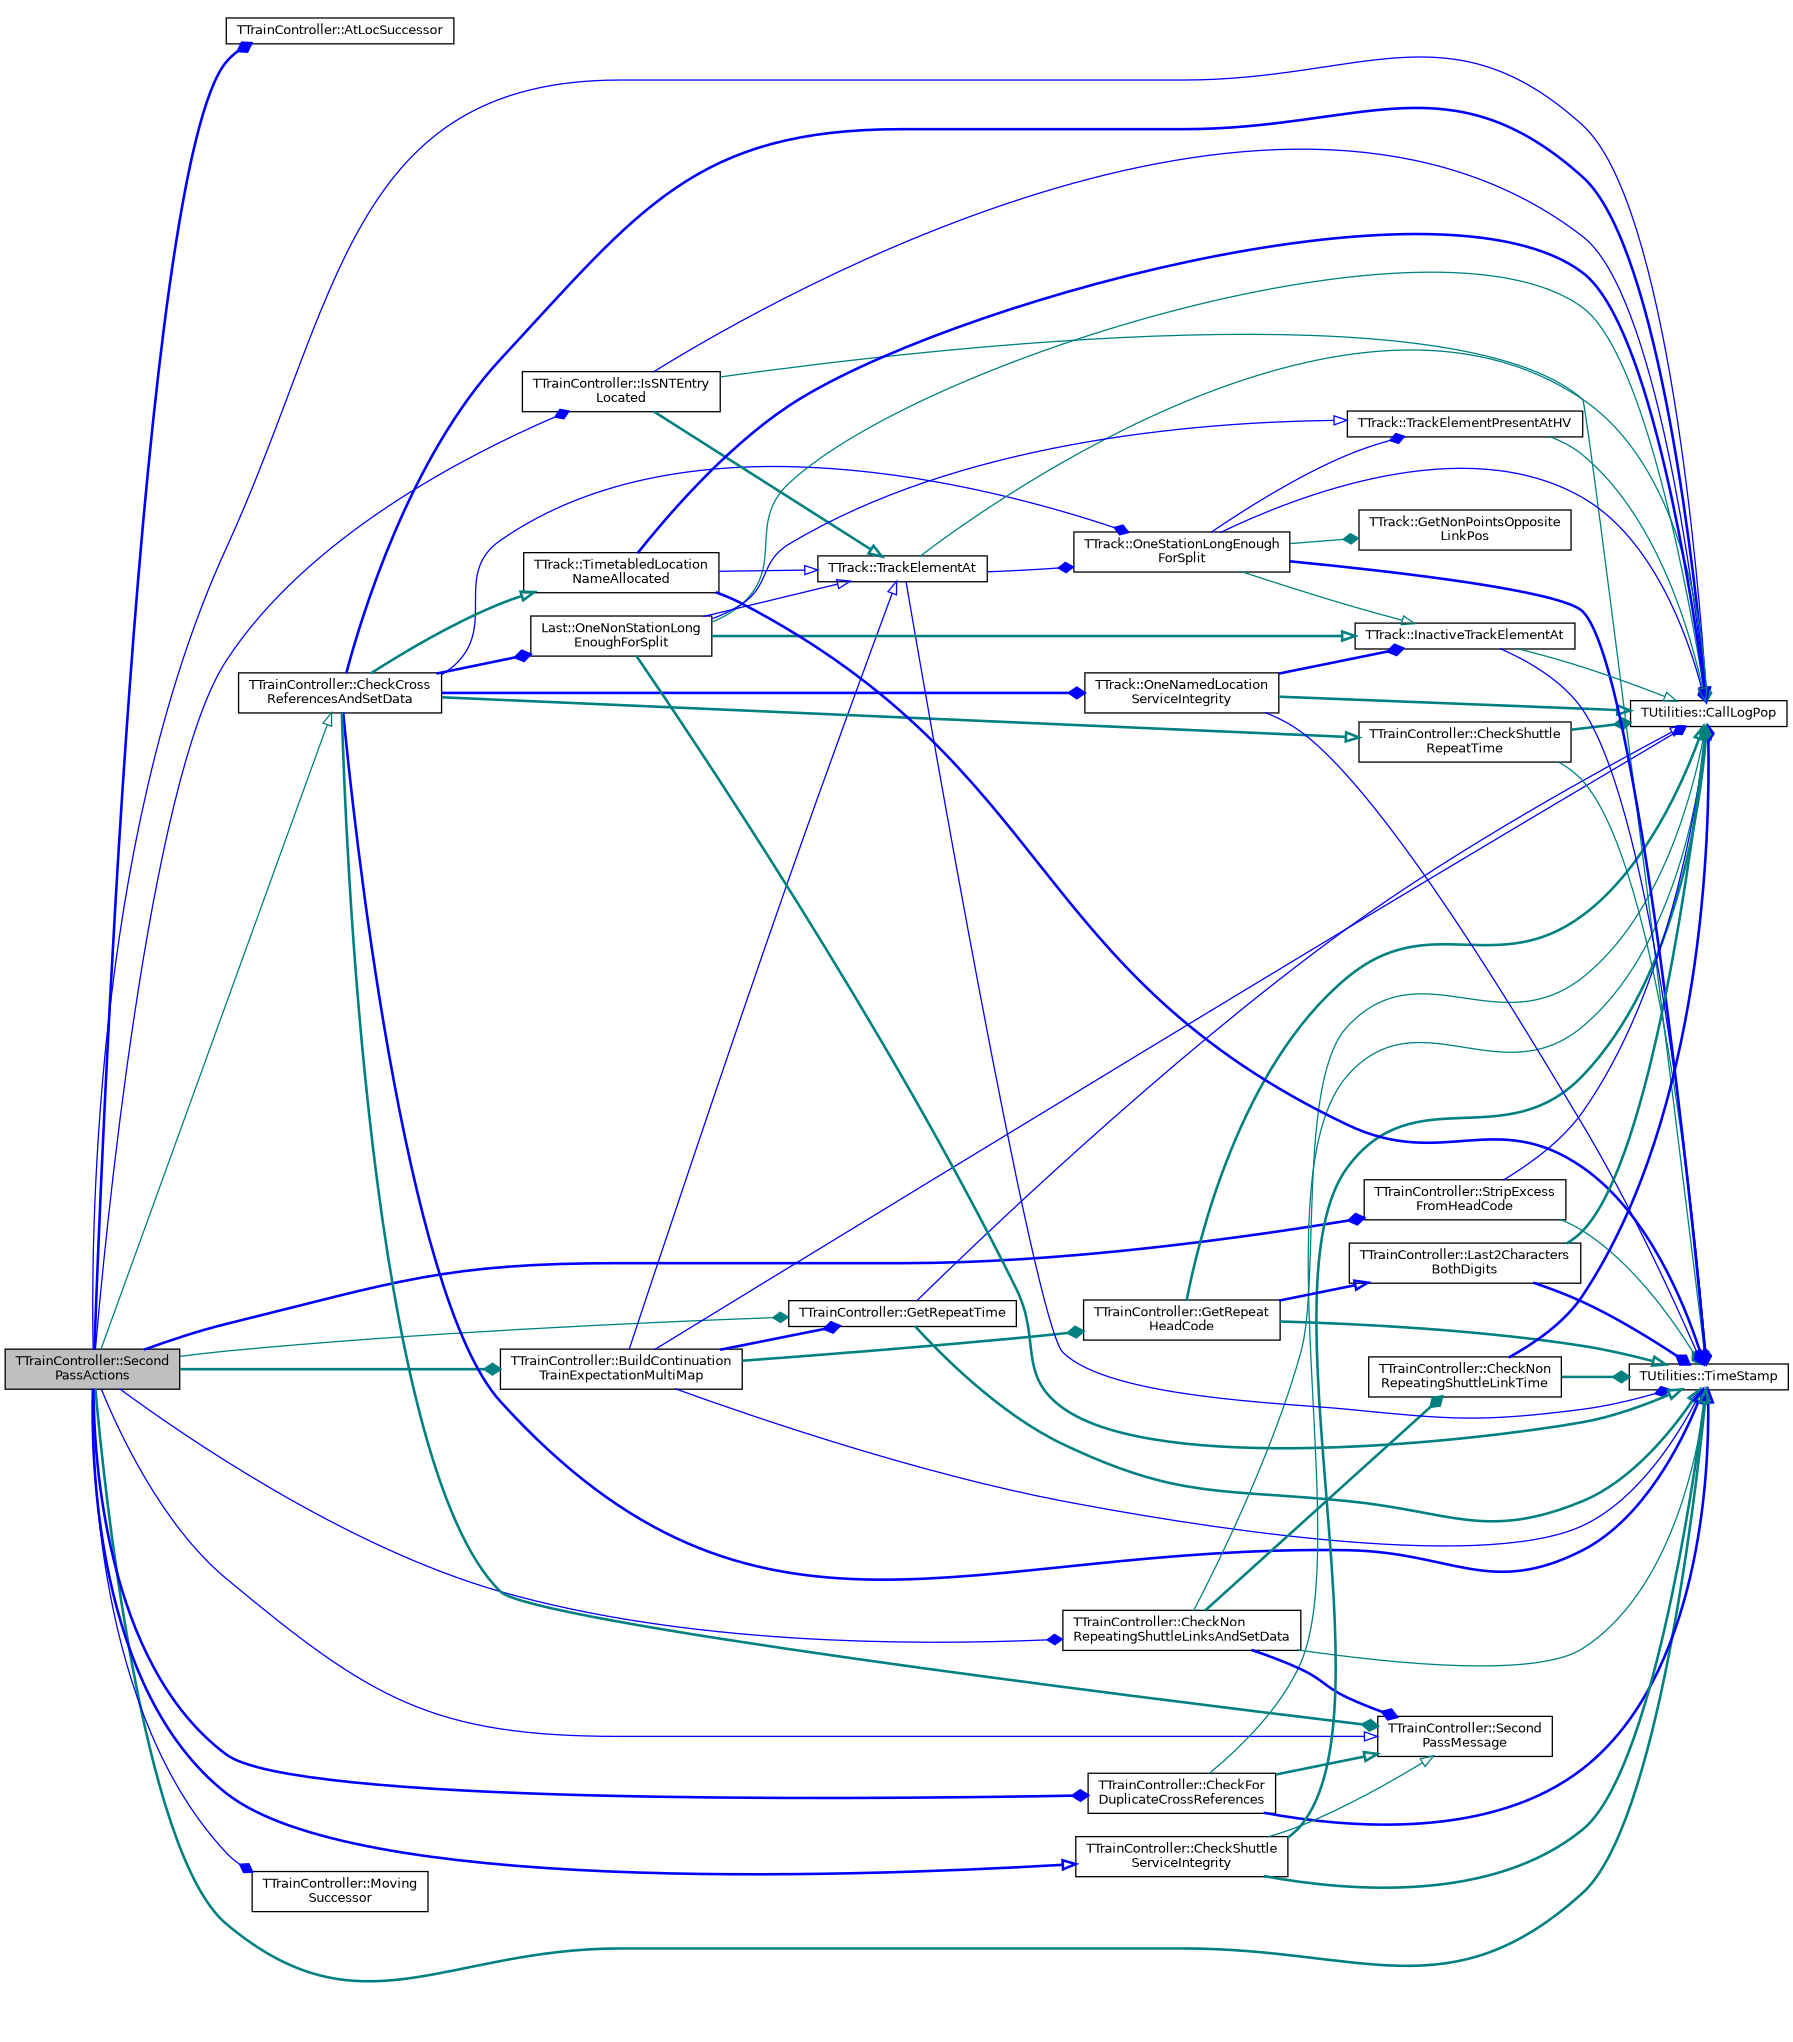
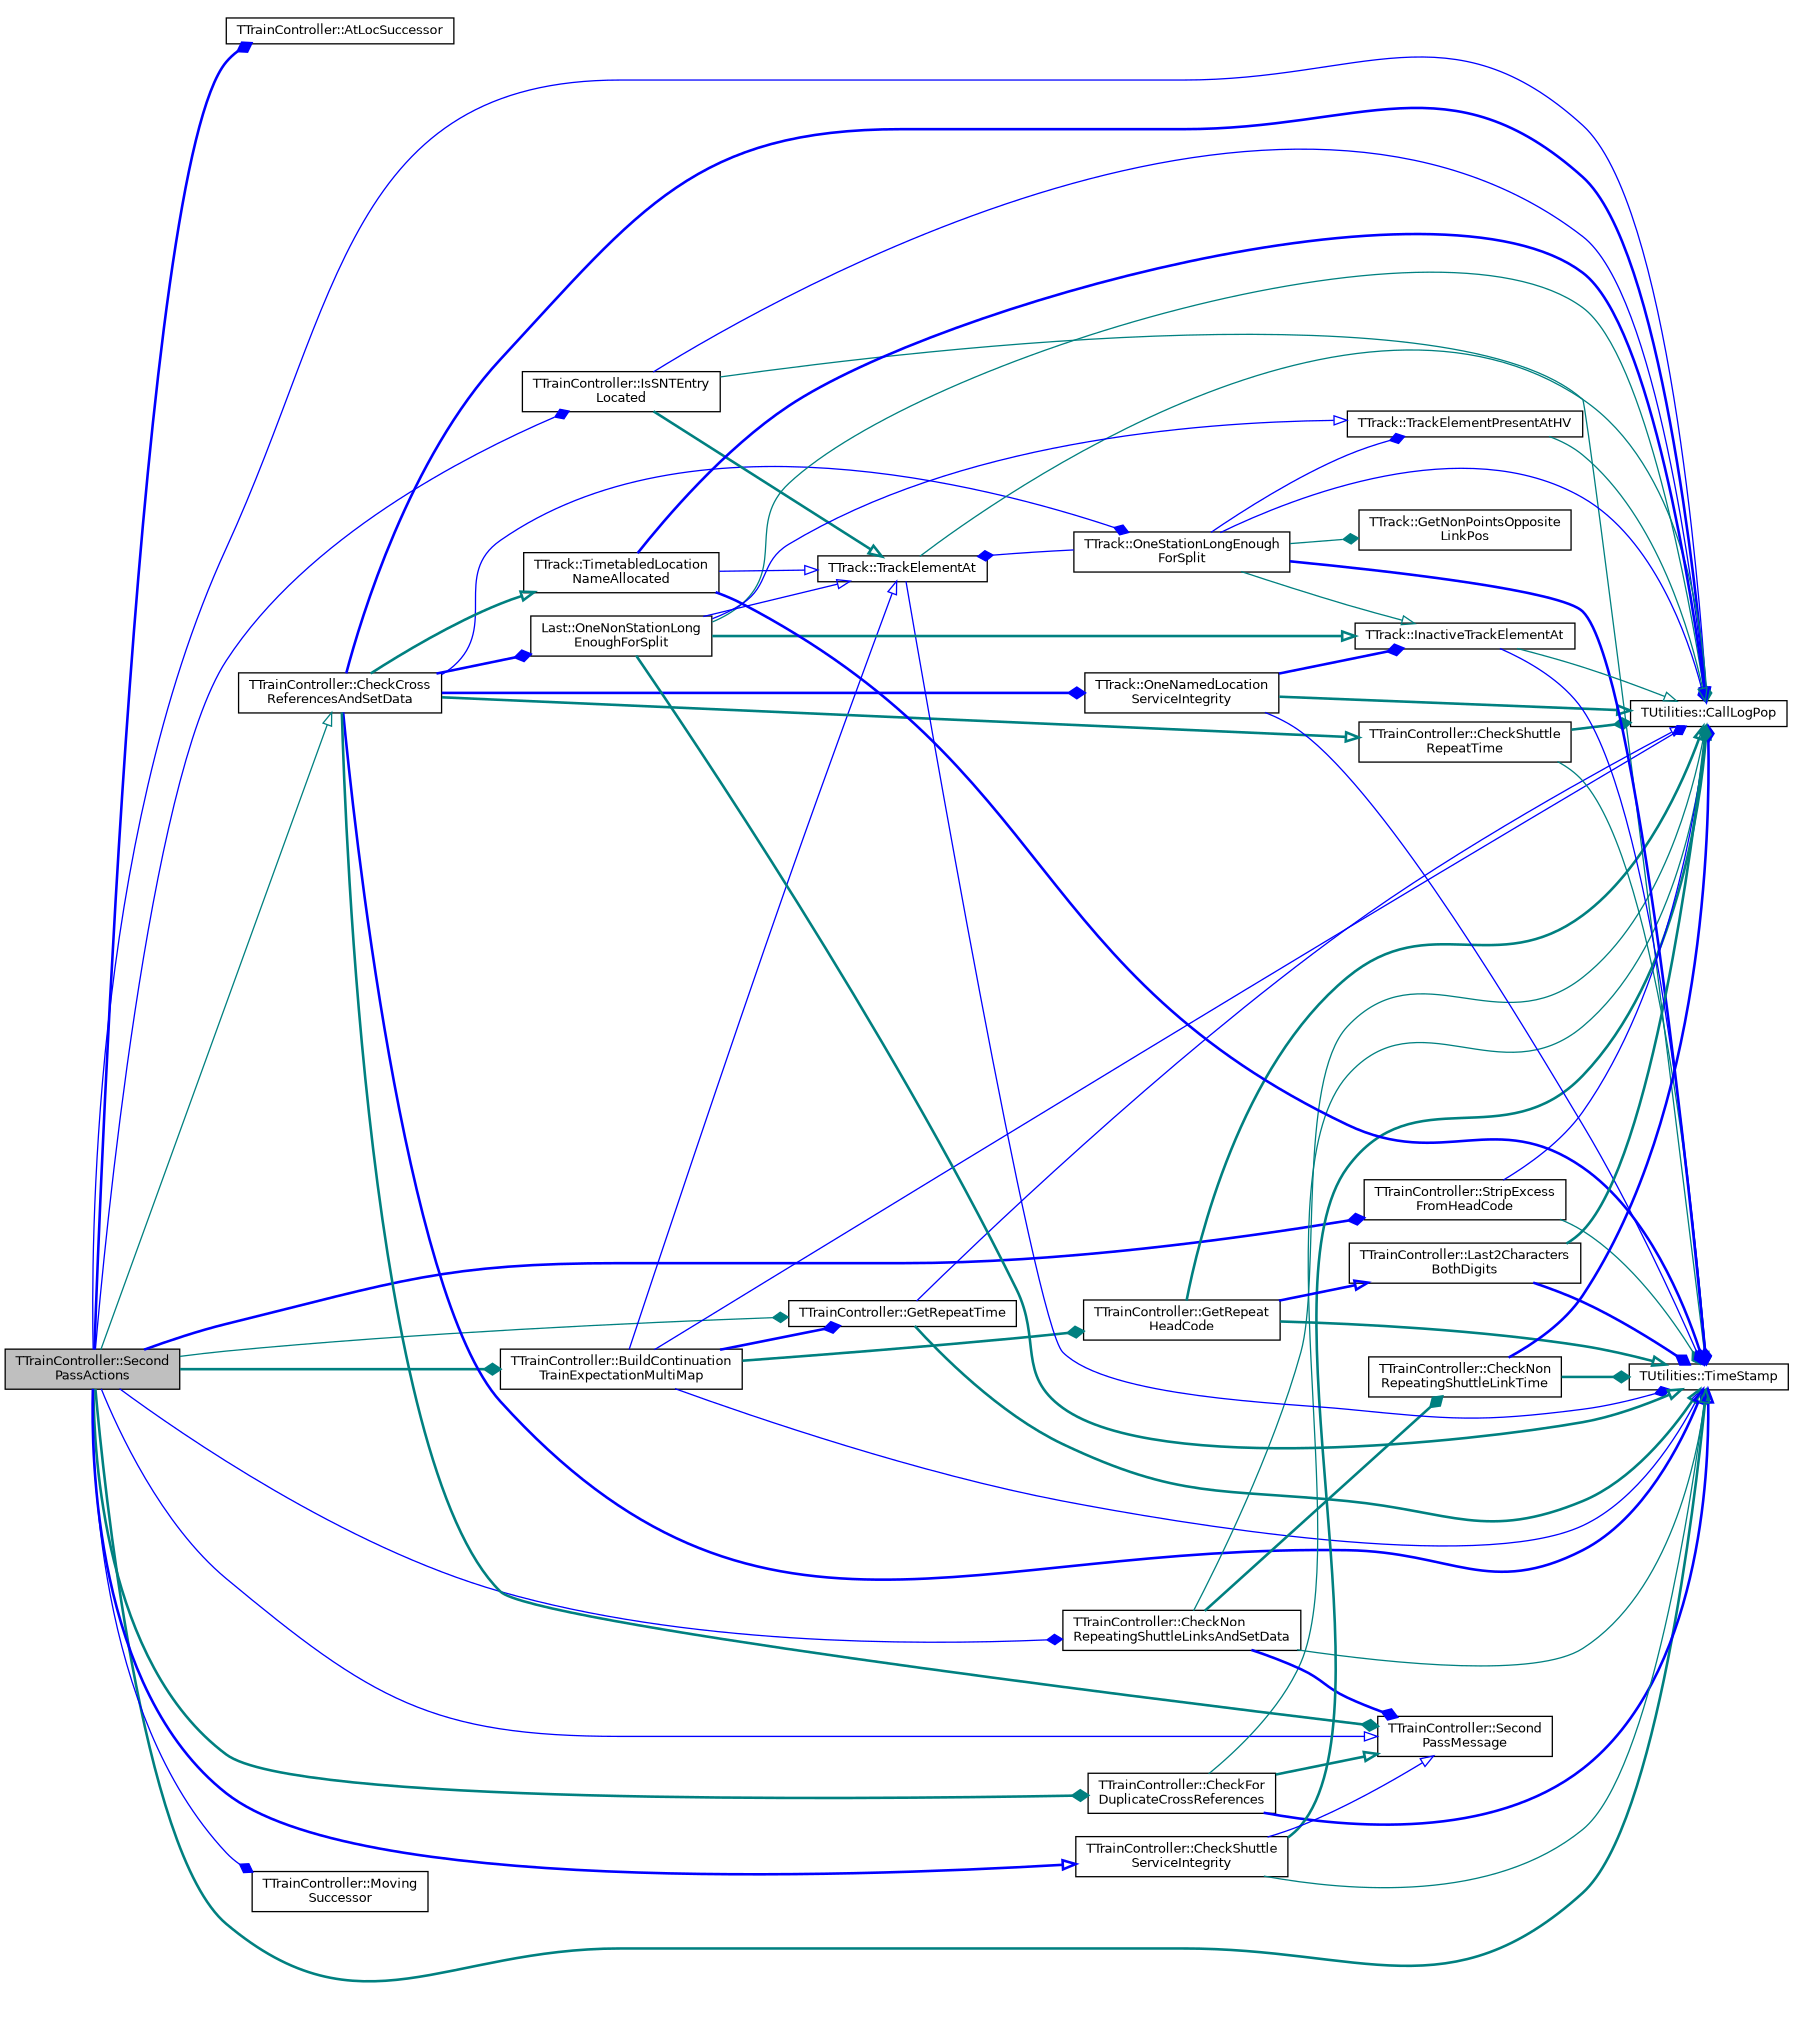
(1023, 570) -> (1033, 552)
(1615, 1781) -> (1615, 1781)
(447, 1789) -> (447, 1789)
(1347, 1805) -> (1347, 1805)
